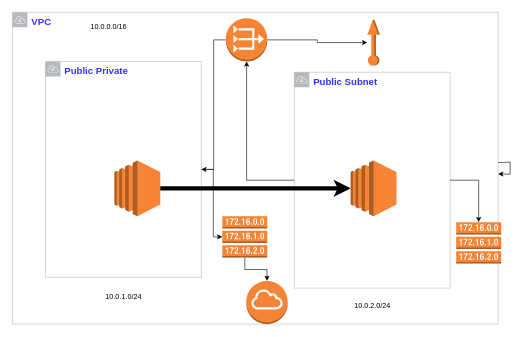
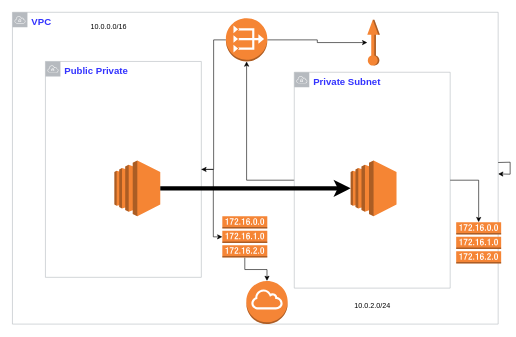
(337, 81) -> (340, 81)
(123, 297) -> none
